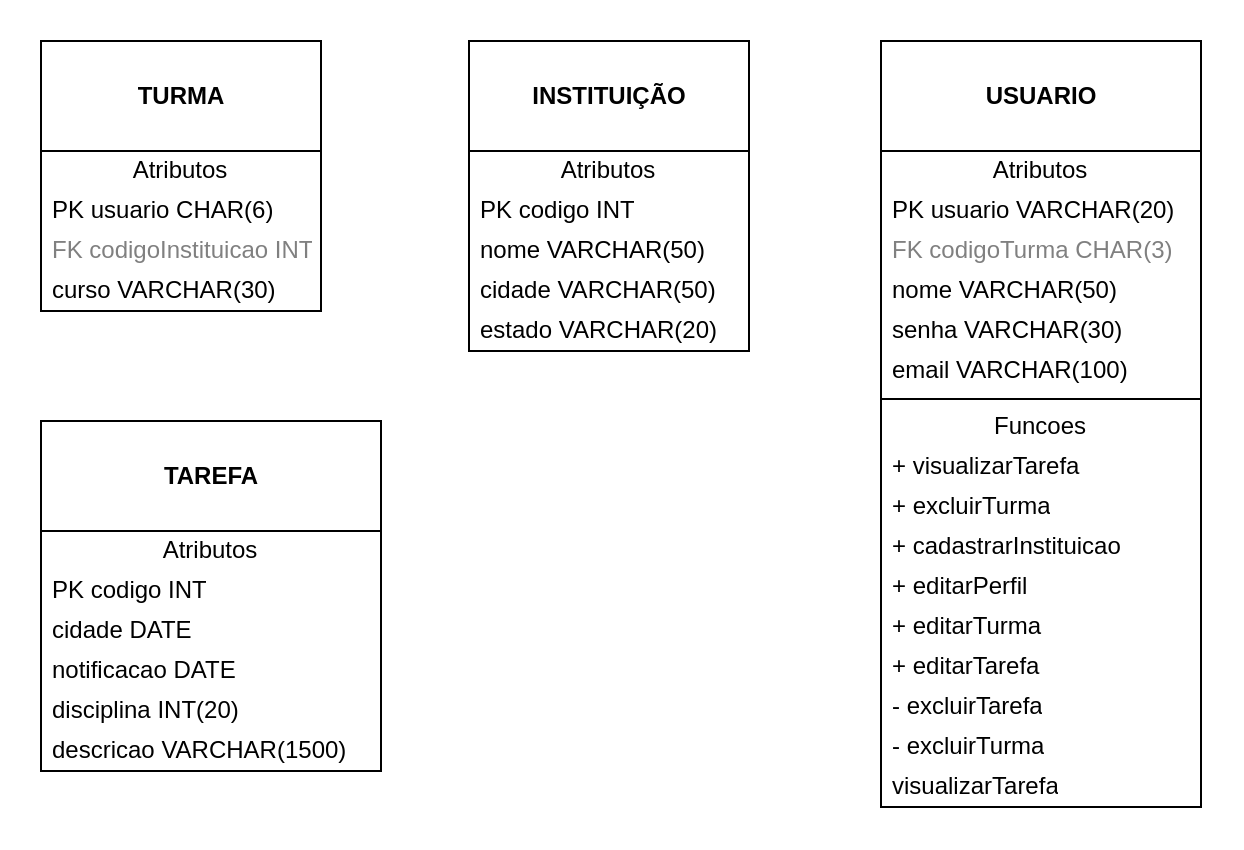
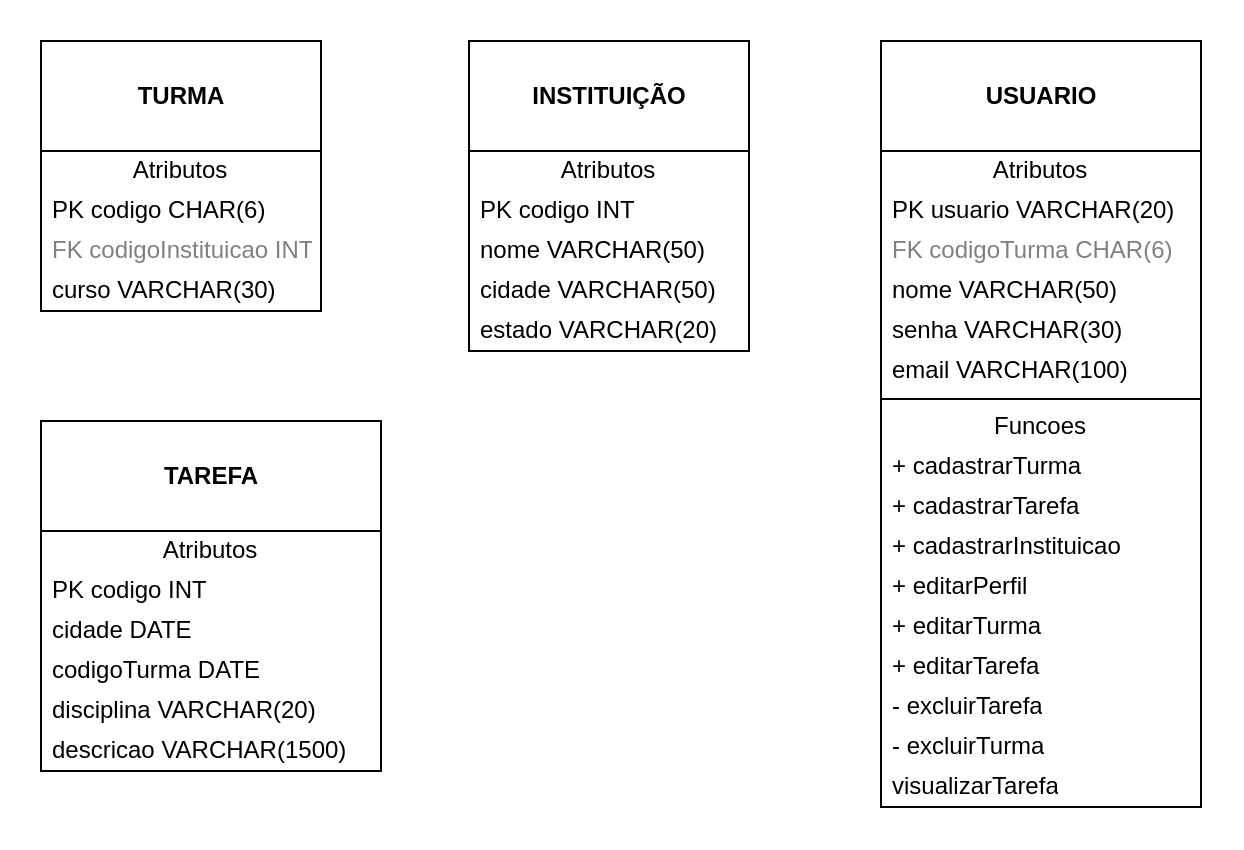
(165, 211) -> (158, 211)
(1031, 251) -> (1031, 251)
(1001, 467) -> (997, 467)
(978, 507) -> (1004, 507)
(151, 671) -> (154, 671)
(158, 711) -> (185, 711)
